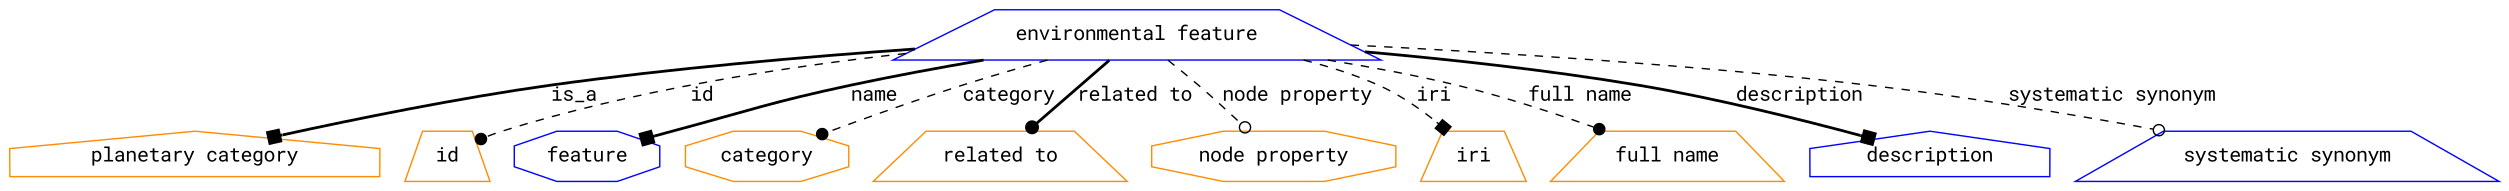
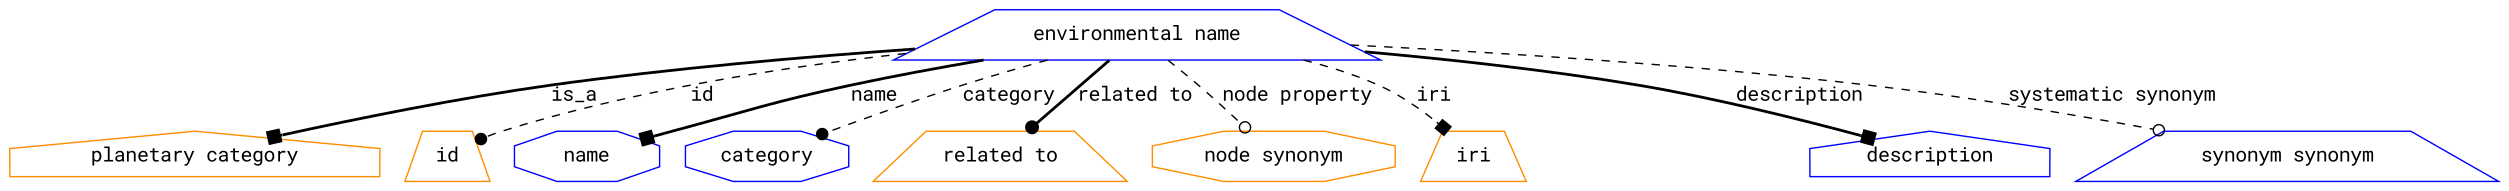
(1137, 35) -> (1137, 35)
(587, 156) -> (587, 156)
(767, 156) -> (767, 156)
(1274, 156) -> (1274, 156)
(1667, 156) -> none
(2287, 156) -> (2287, 156)
